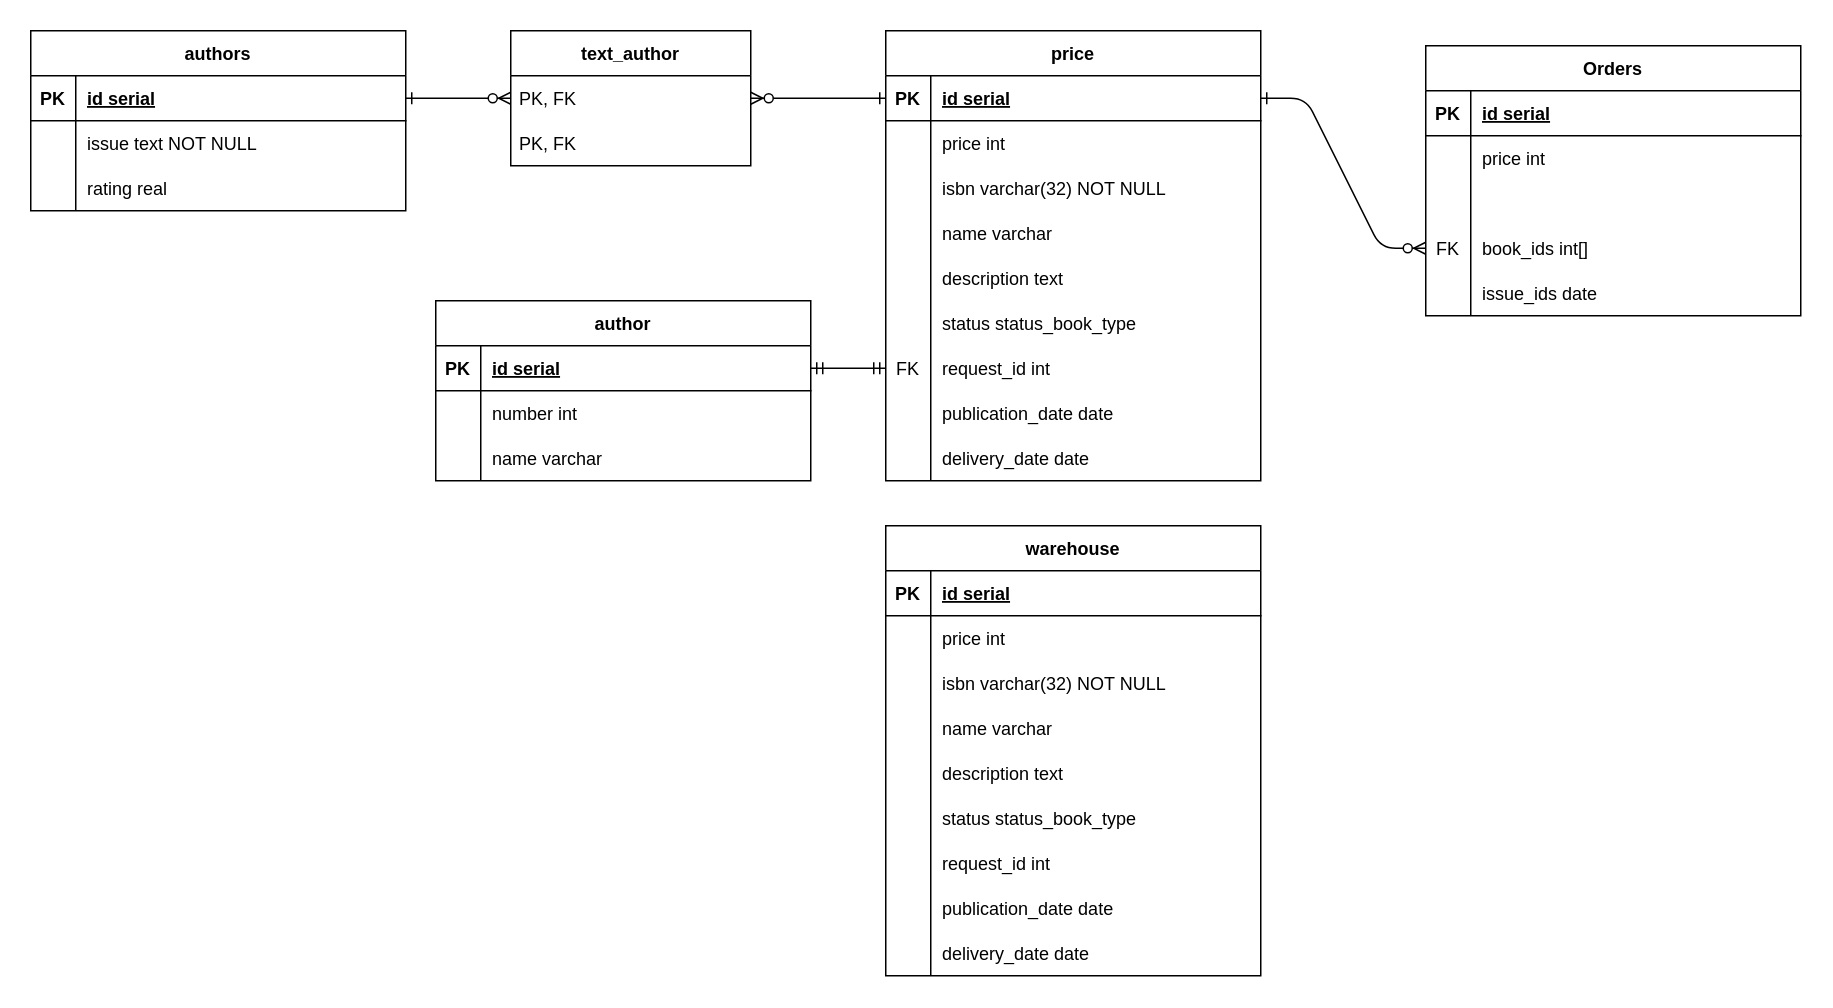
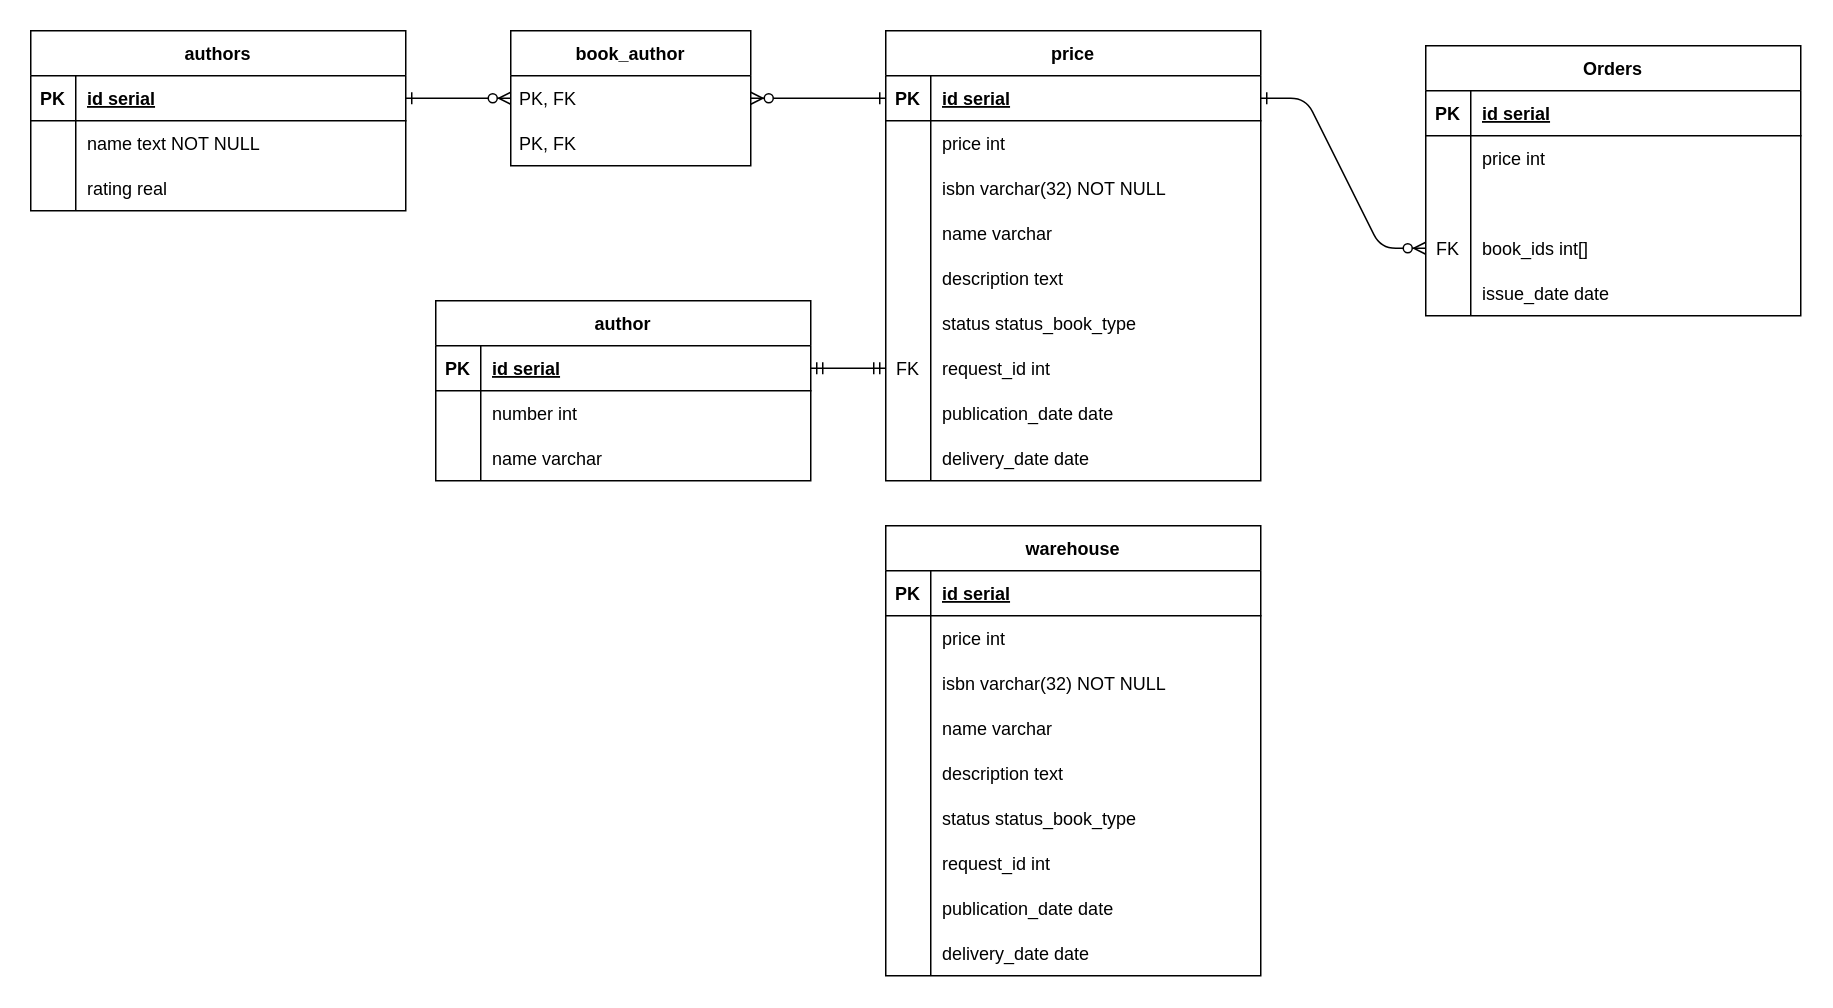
(630, 54) -> (630, 54)
(173, 144) -> (171, 144)
(1546, 294) -> (1553, 294)
